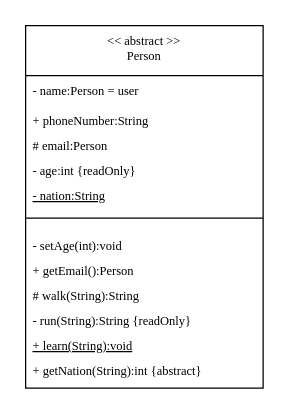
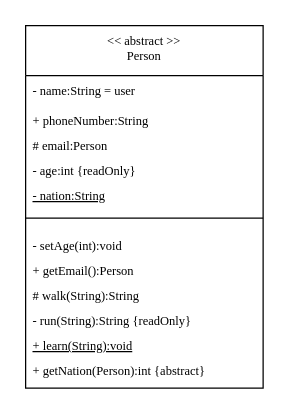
(96, 91) -> (94, 91)
(142, 371) -> (143, 371)
